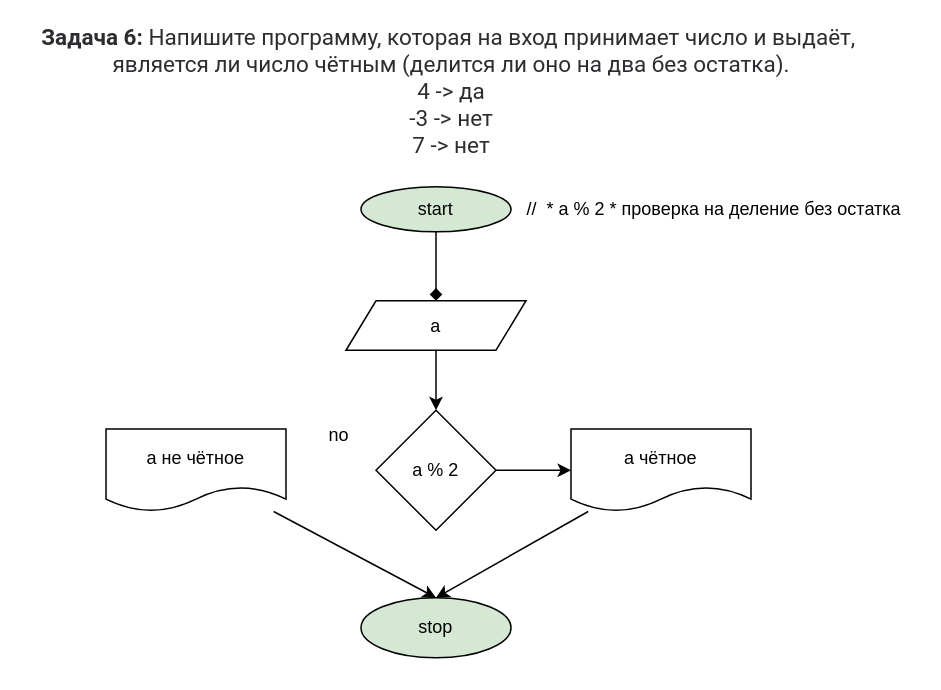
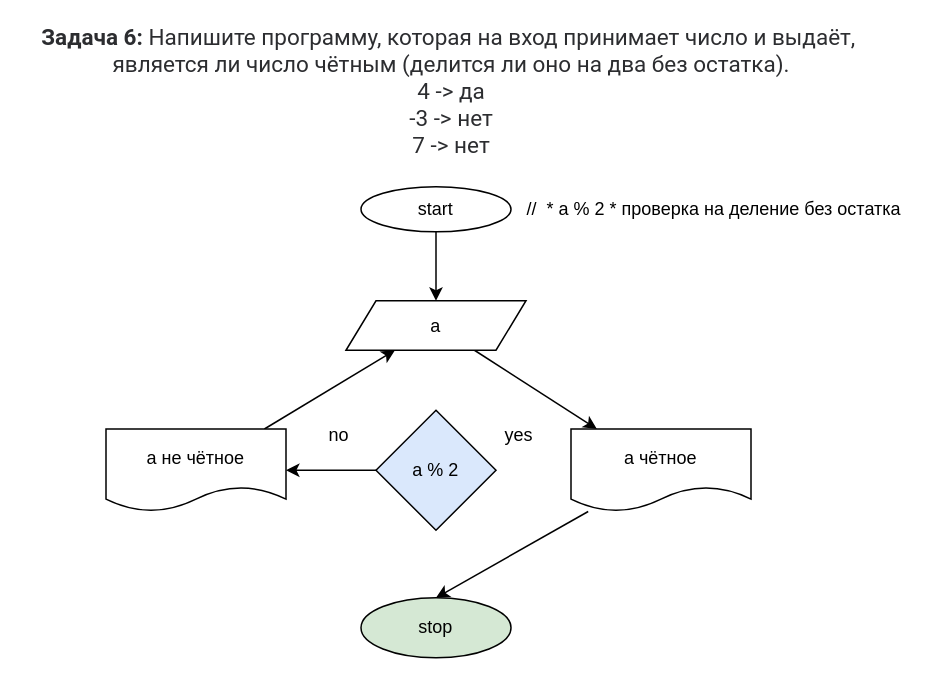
(436, 209) -> (436, 209)
(436, 288) -> (436, 289)
(436, 375) -> (531, 387)
none -> (518, 436)
none -> (336, 470)
(436, 470) -> (436, 470)
(528, 470) -> none
(350, 552) -> (325, 392)
